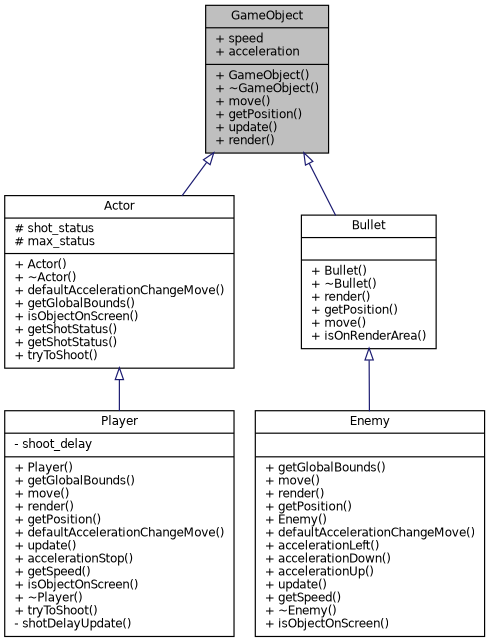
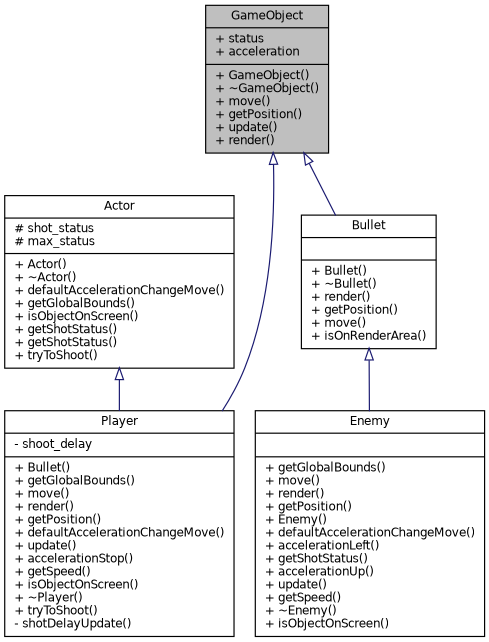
(239, 39) -> (240, 39)
(194, 179) -> (265, 292)
(44, 468) -> (43, 468)
(328, 559) -> (317, 559)
